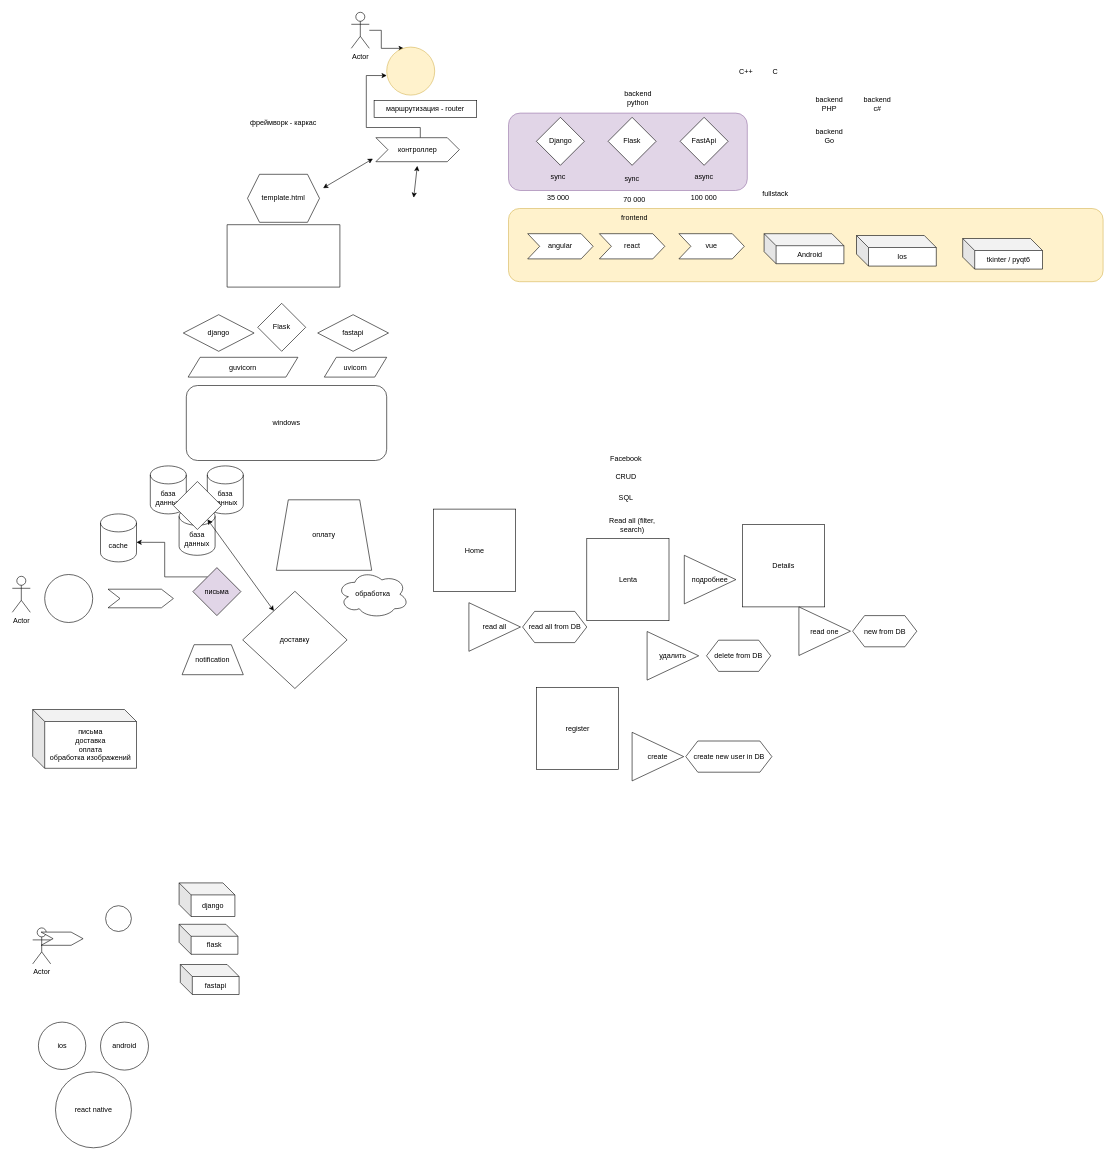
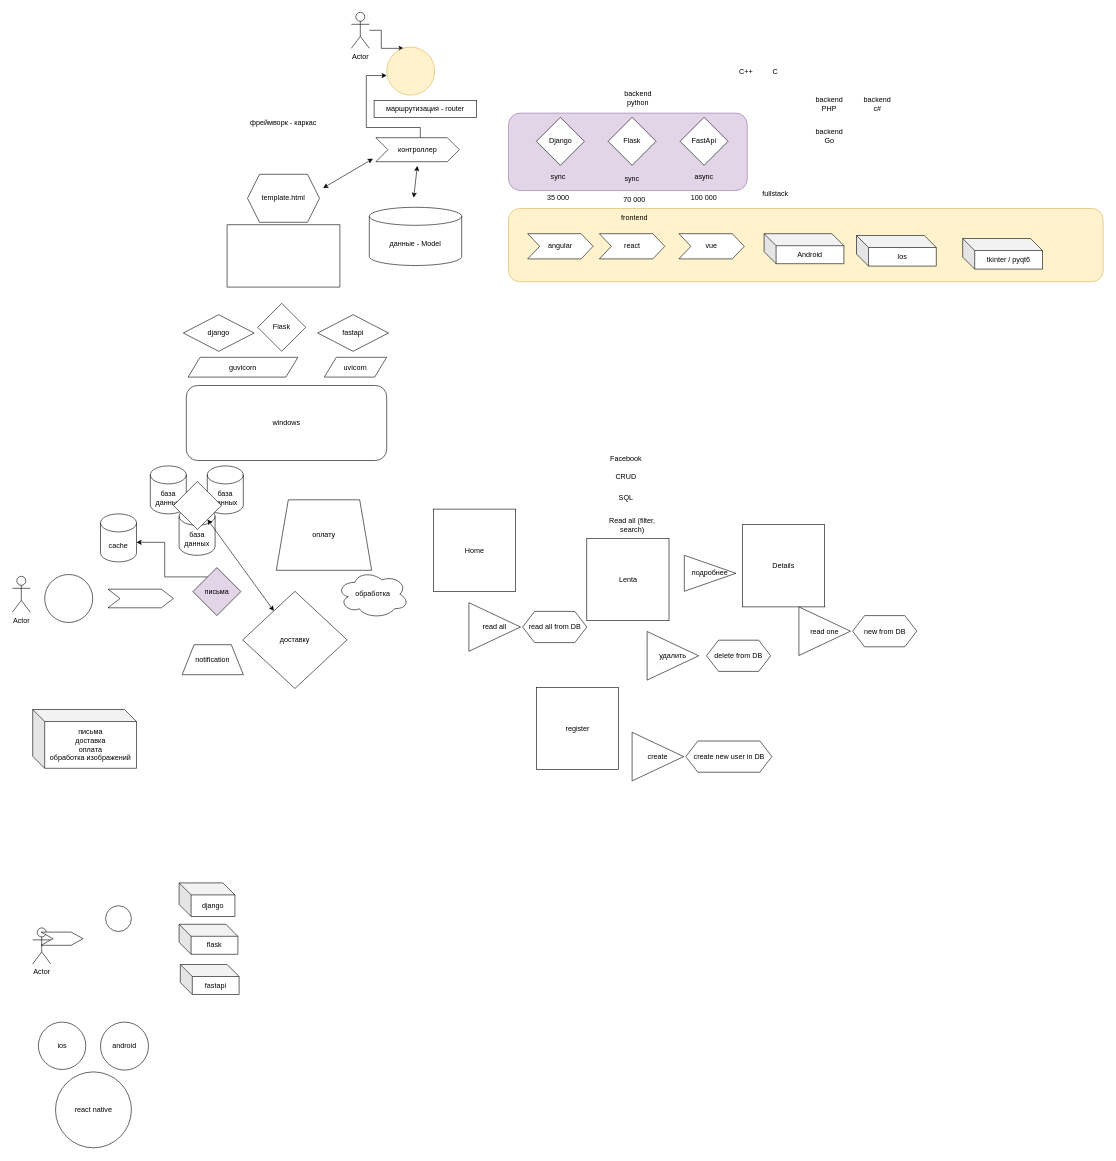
none -> (416, 236)
(710, 580) -> (710, 573)
